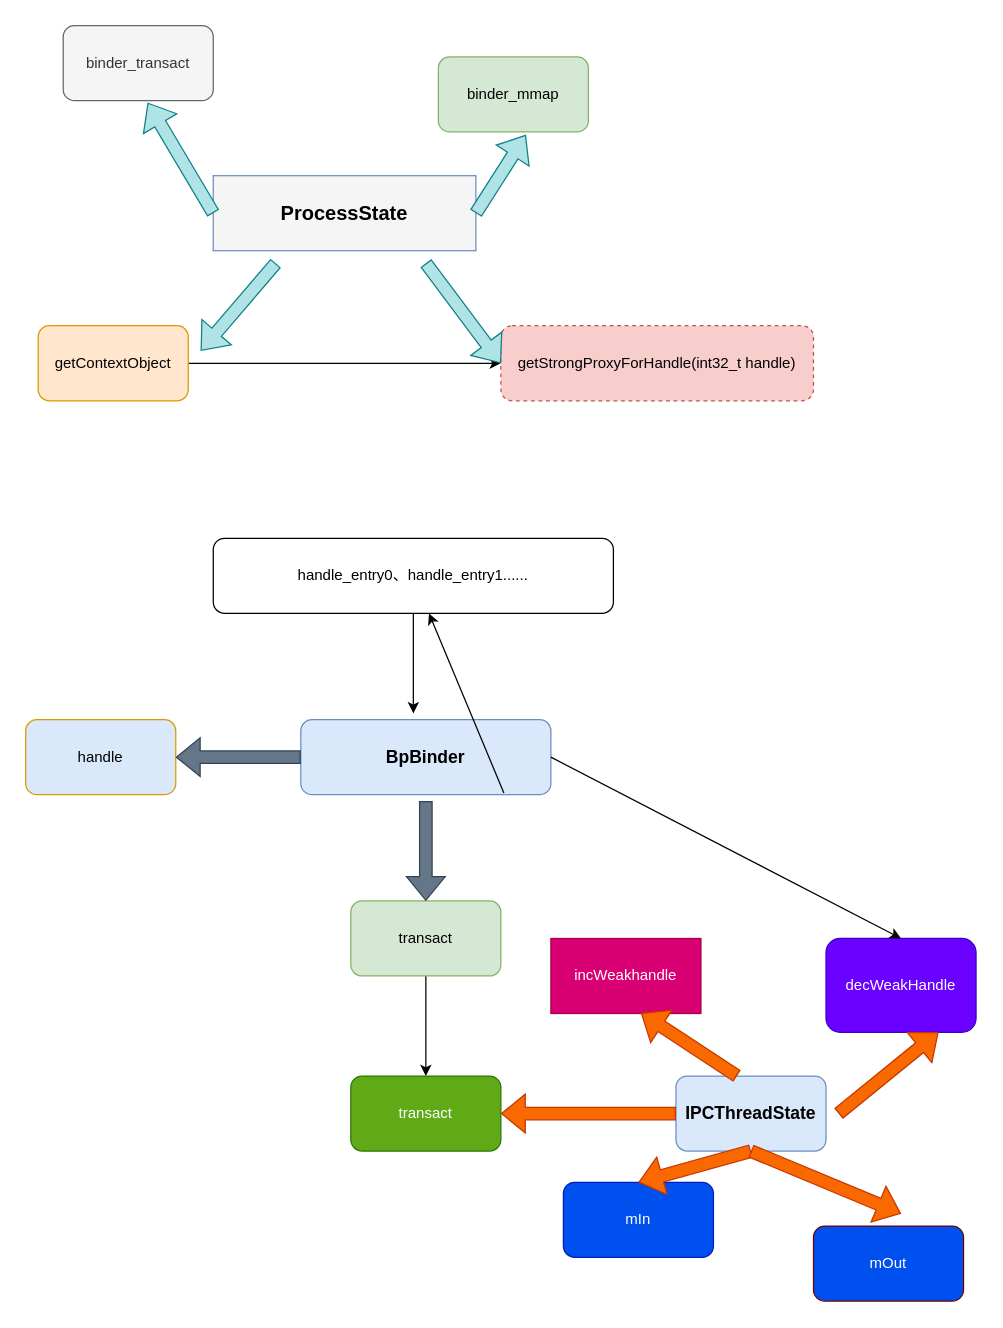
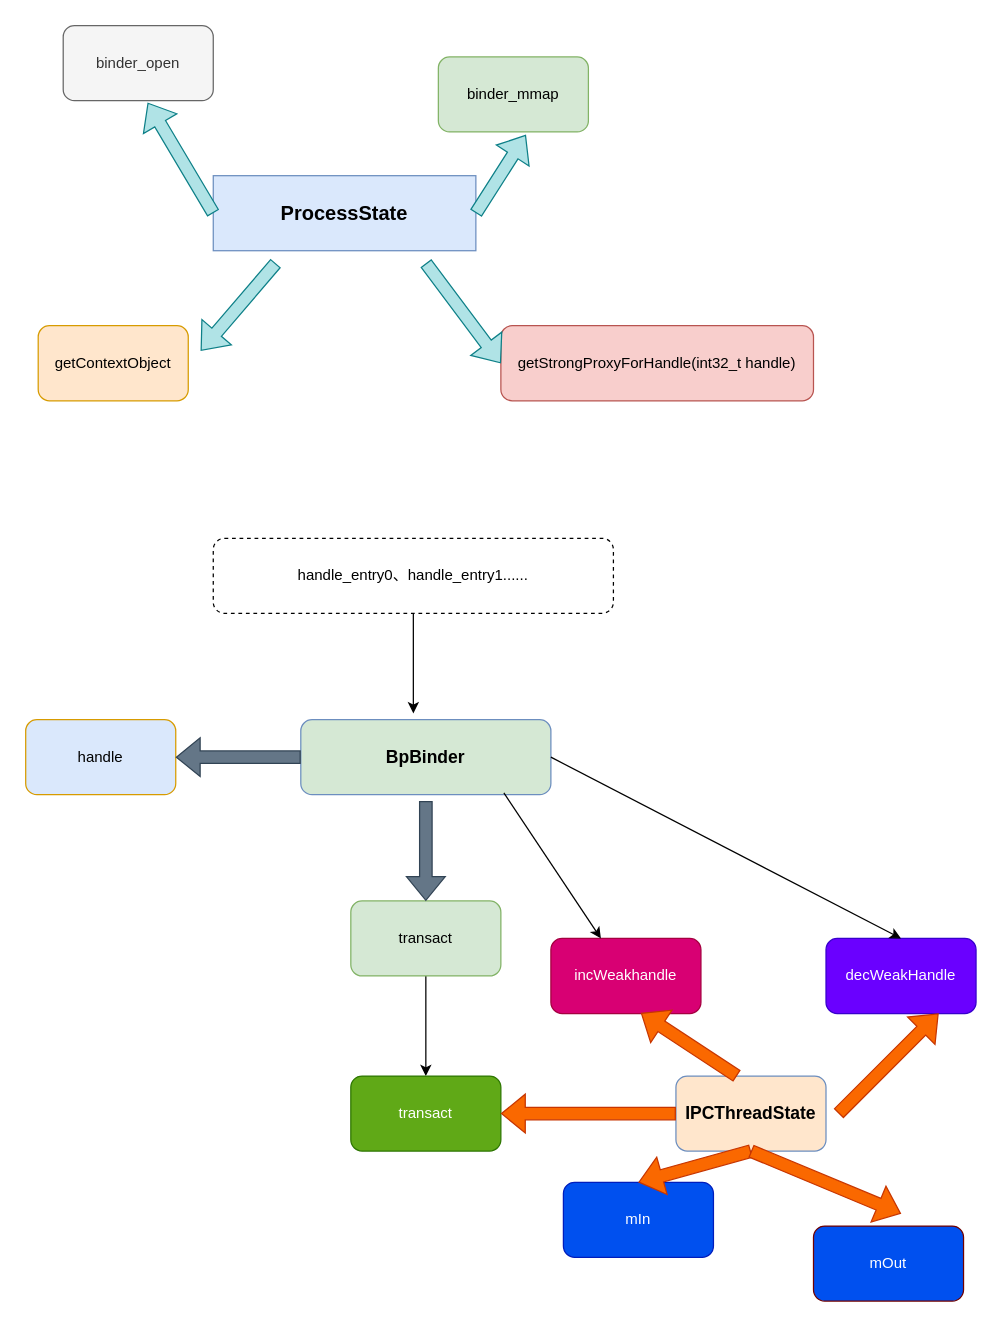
(138, 63) -> (138, 63)
(344, 213) -> (344, 213)
(340, 363) -> none
(657, 363) -> (657, 363)
(413, 576) -> (413, 576)
(468, 707) -> (550, 862)
(426, 757) -> (426, 757)
(626, 976) -> (626, 976)
(901, 985) -> (901, 976)
(751, 1113) -> (751, 1113)
